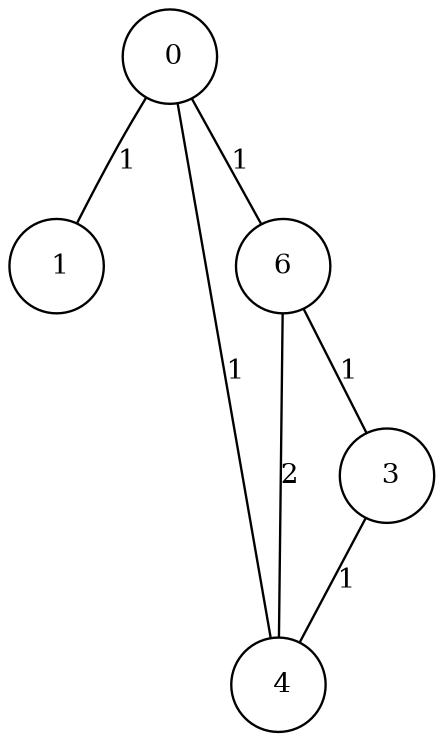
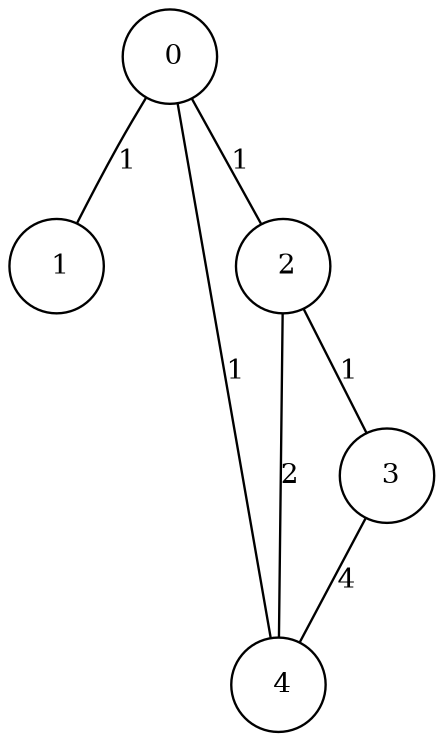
(283, 266) -> (283, 266)
(347, 580) -> (347, 580)
